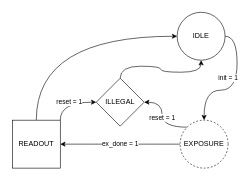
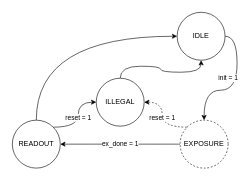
(120, 102) -> (120, 102)
(164, 120) -> (164, 120)
(36, 144) -> (36, 144)
